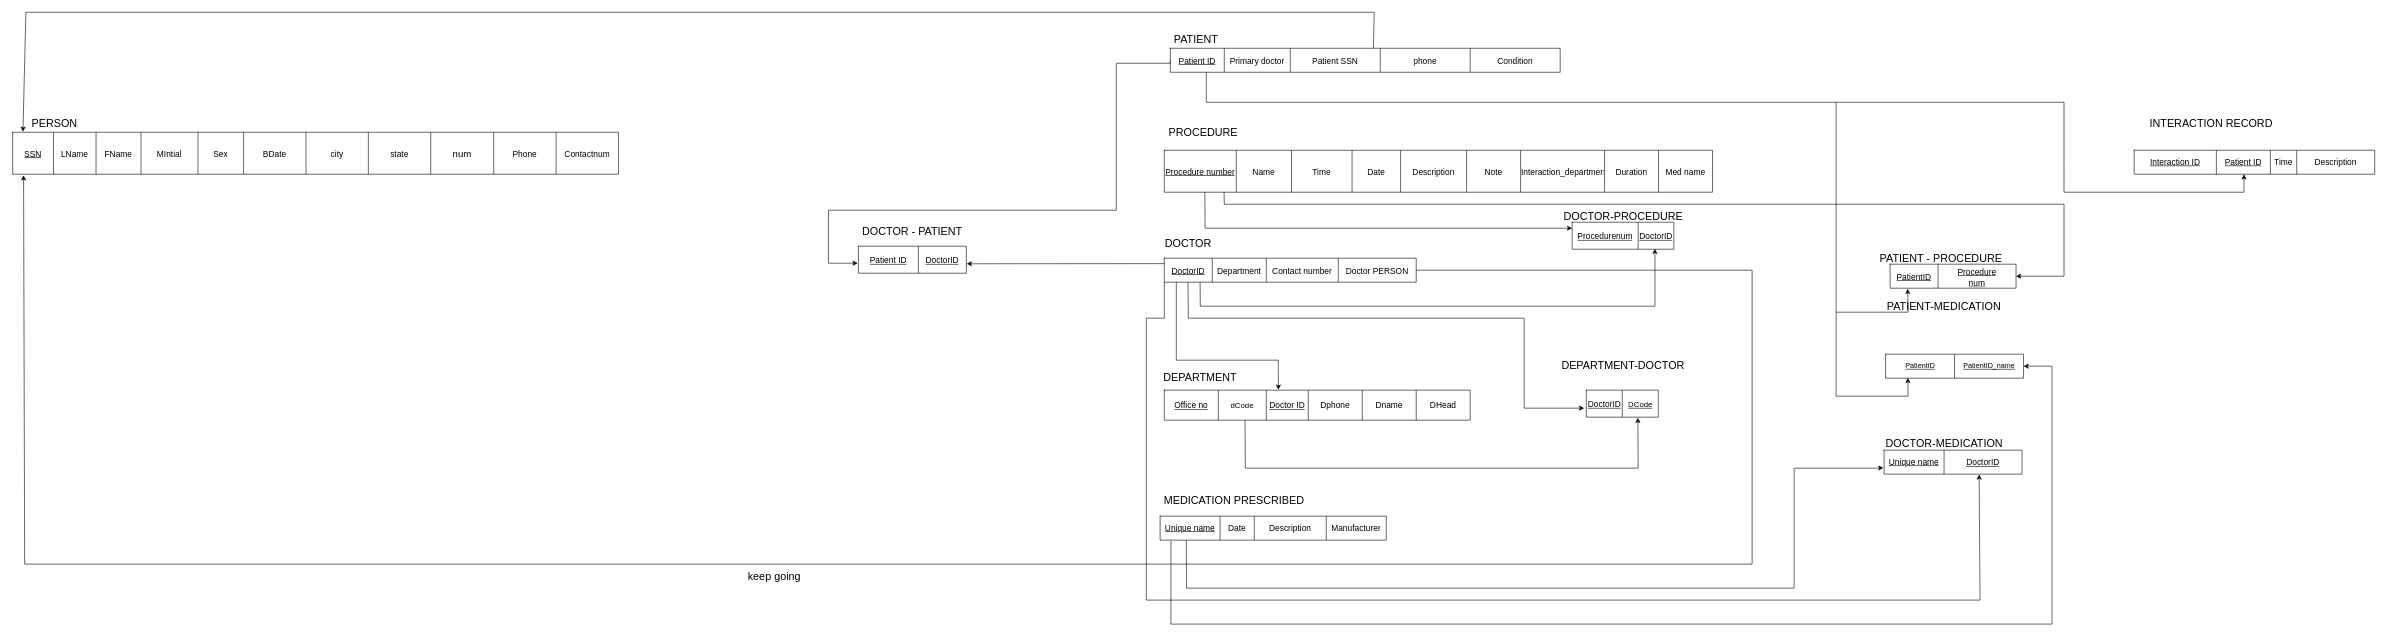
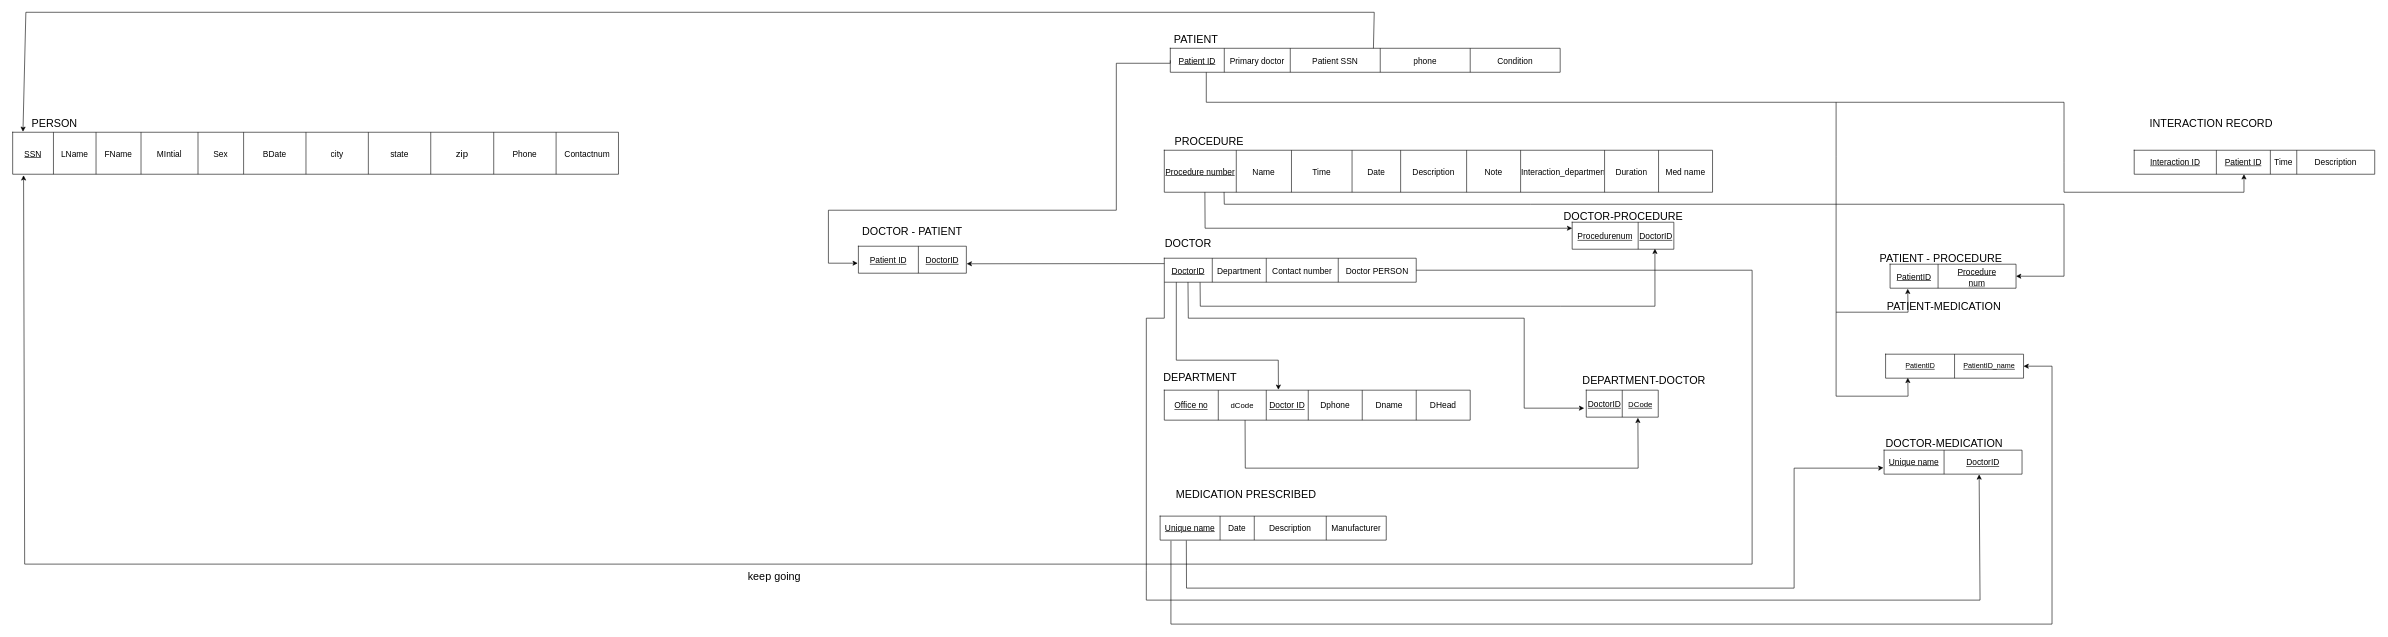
(1203, 132) -> (1209, 141)
(462, 153) -> (462, 153)
(1623, 366) -> (1644, 381)
(1234, 501) -> (1246, 495)
